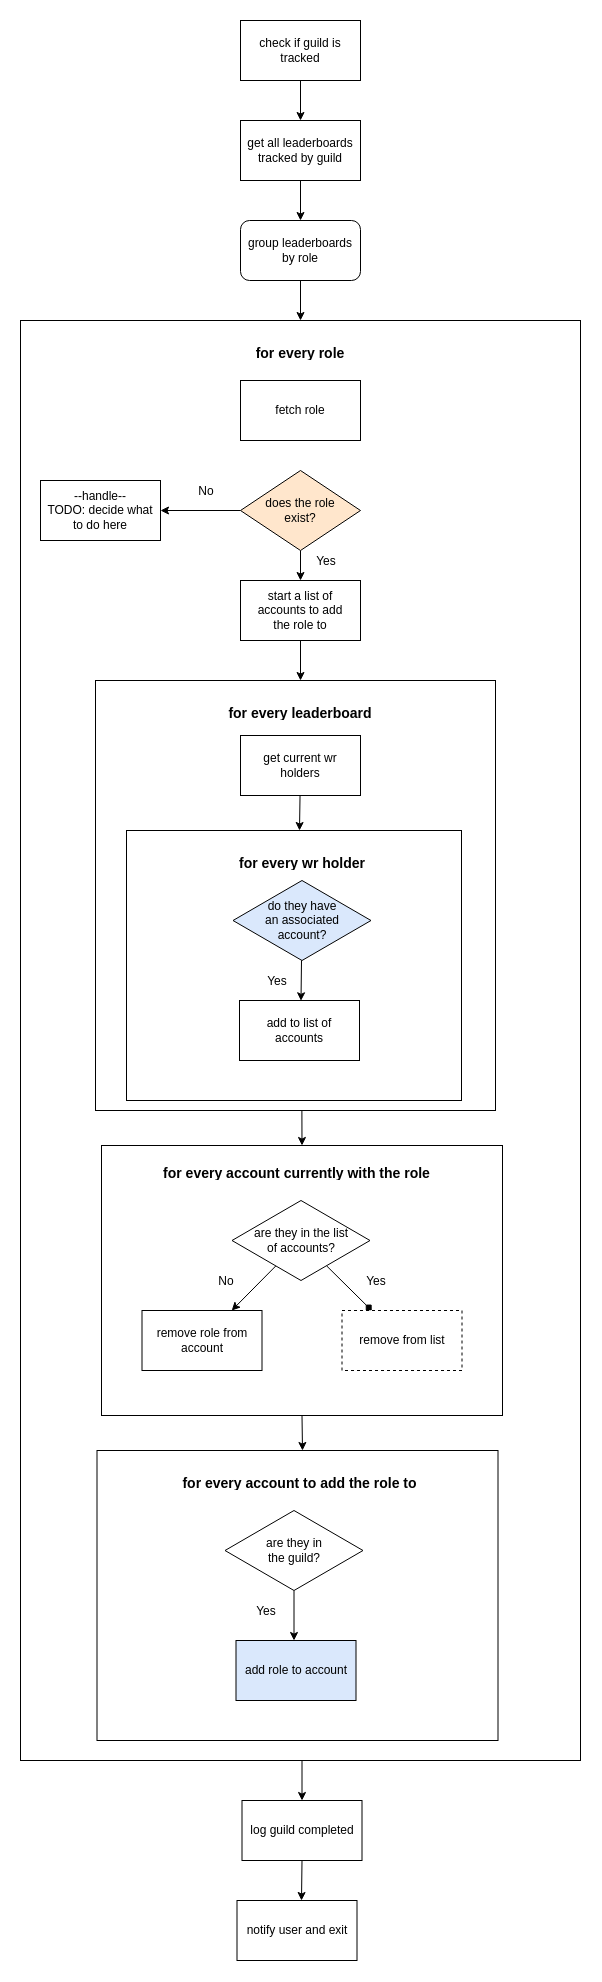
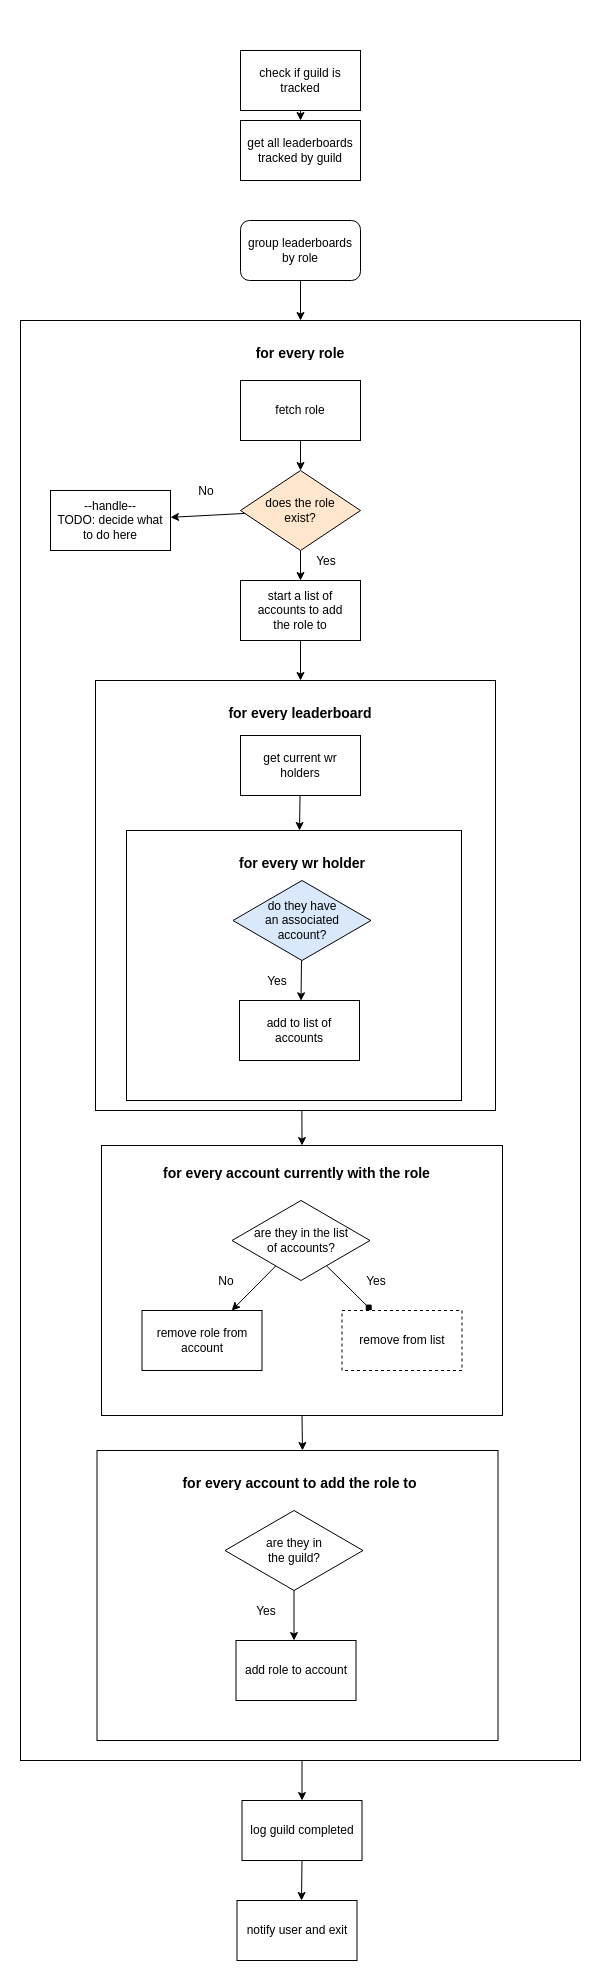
(301, 51) -> (301, 81)
(301, 197) -> none
none -> (301, 452)
(101, 511) -> (111, 521)
(296, 1671) -> (296, 1671)
